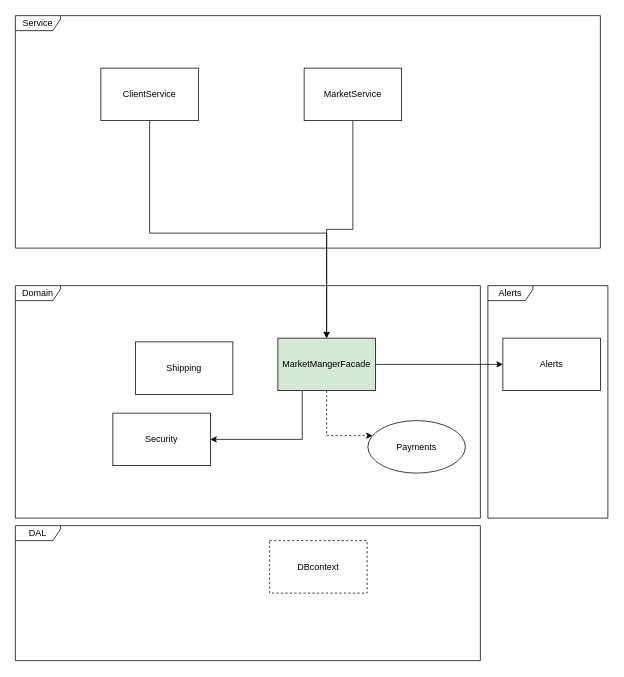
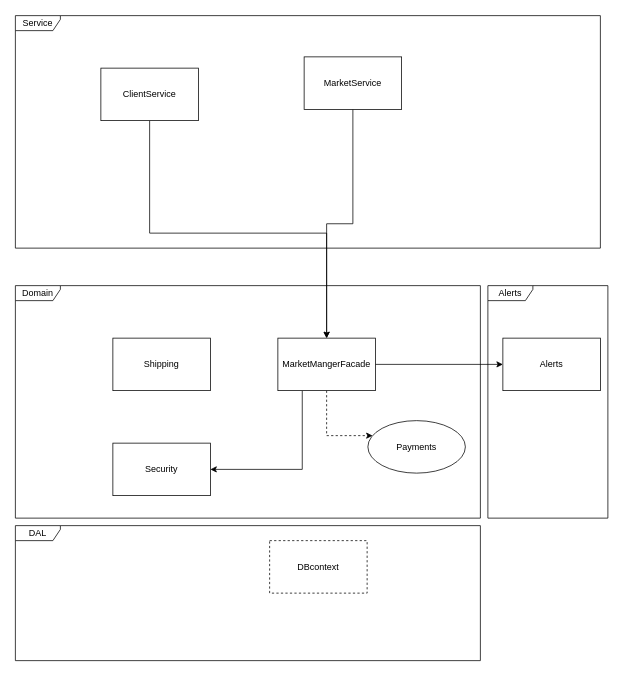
(353, 94) -> (353, 83)
(327, 364) -> (327, 364)
(184, 368) -> (162, 364)
(162, 439) -> (162, 469)
